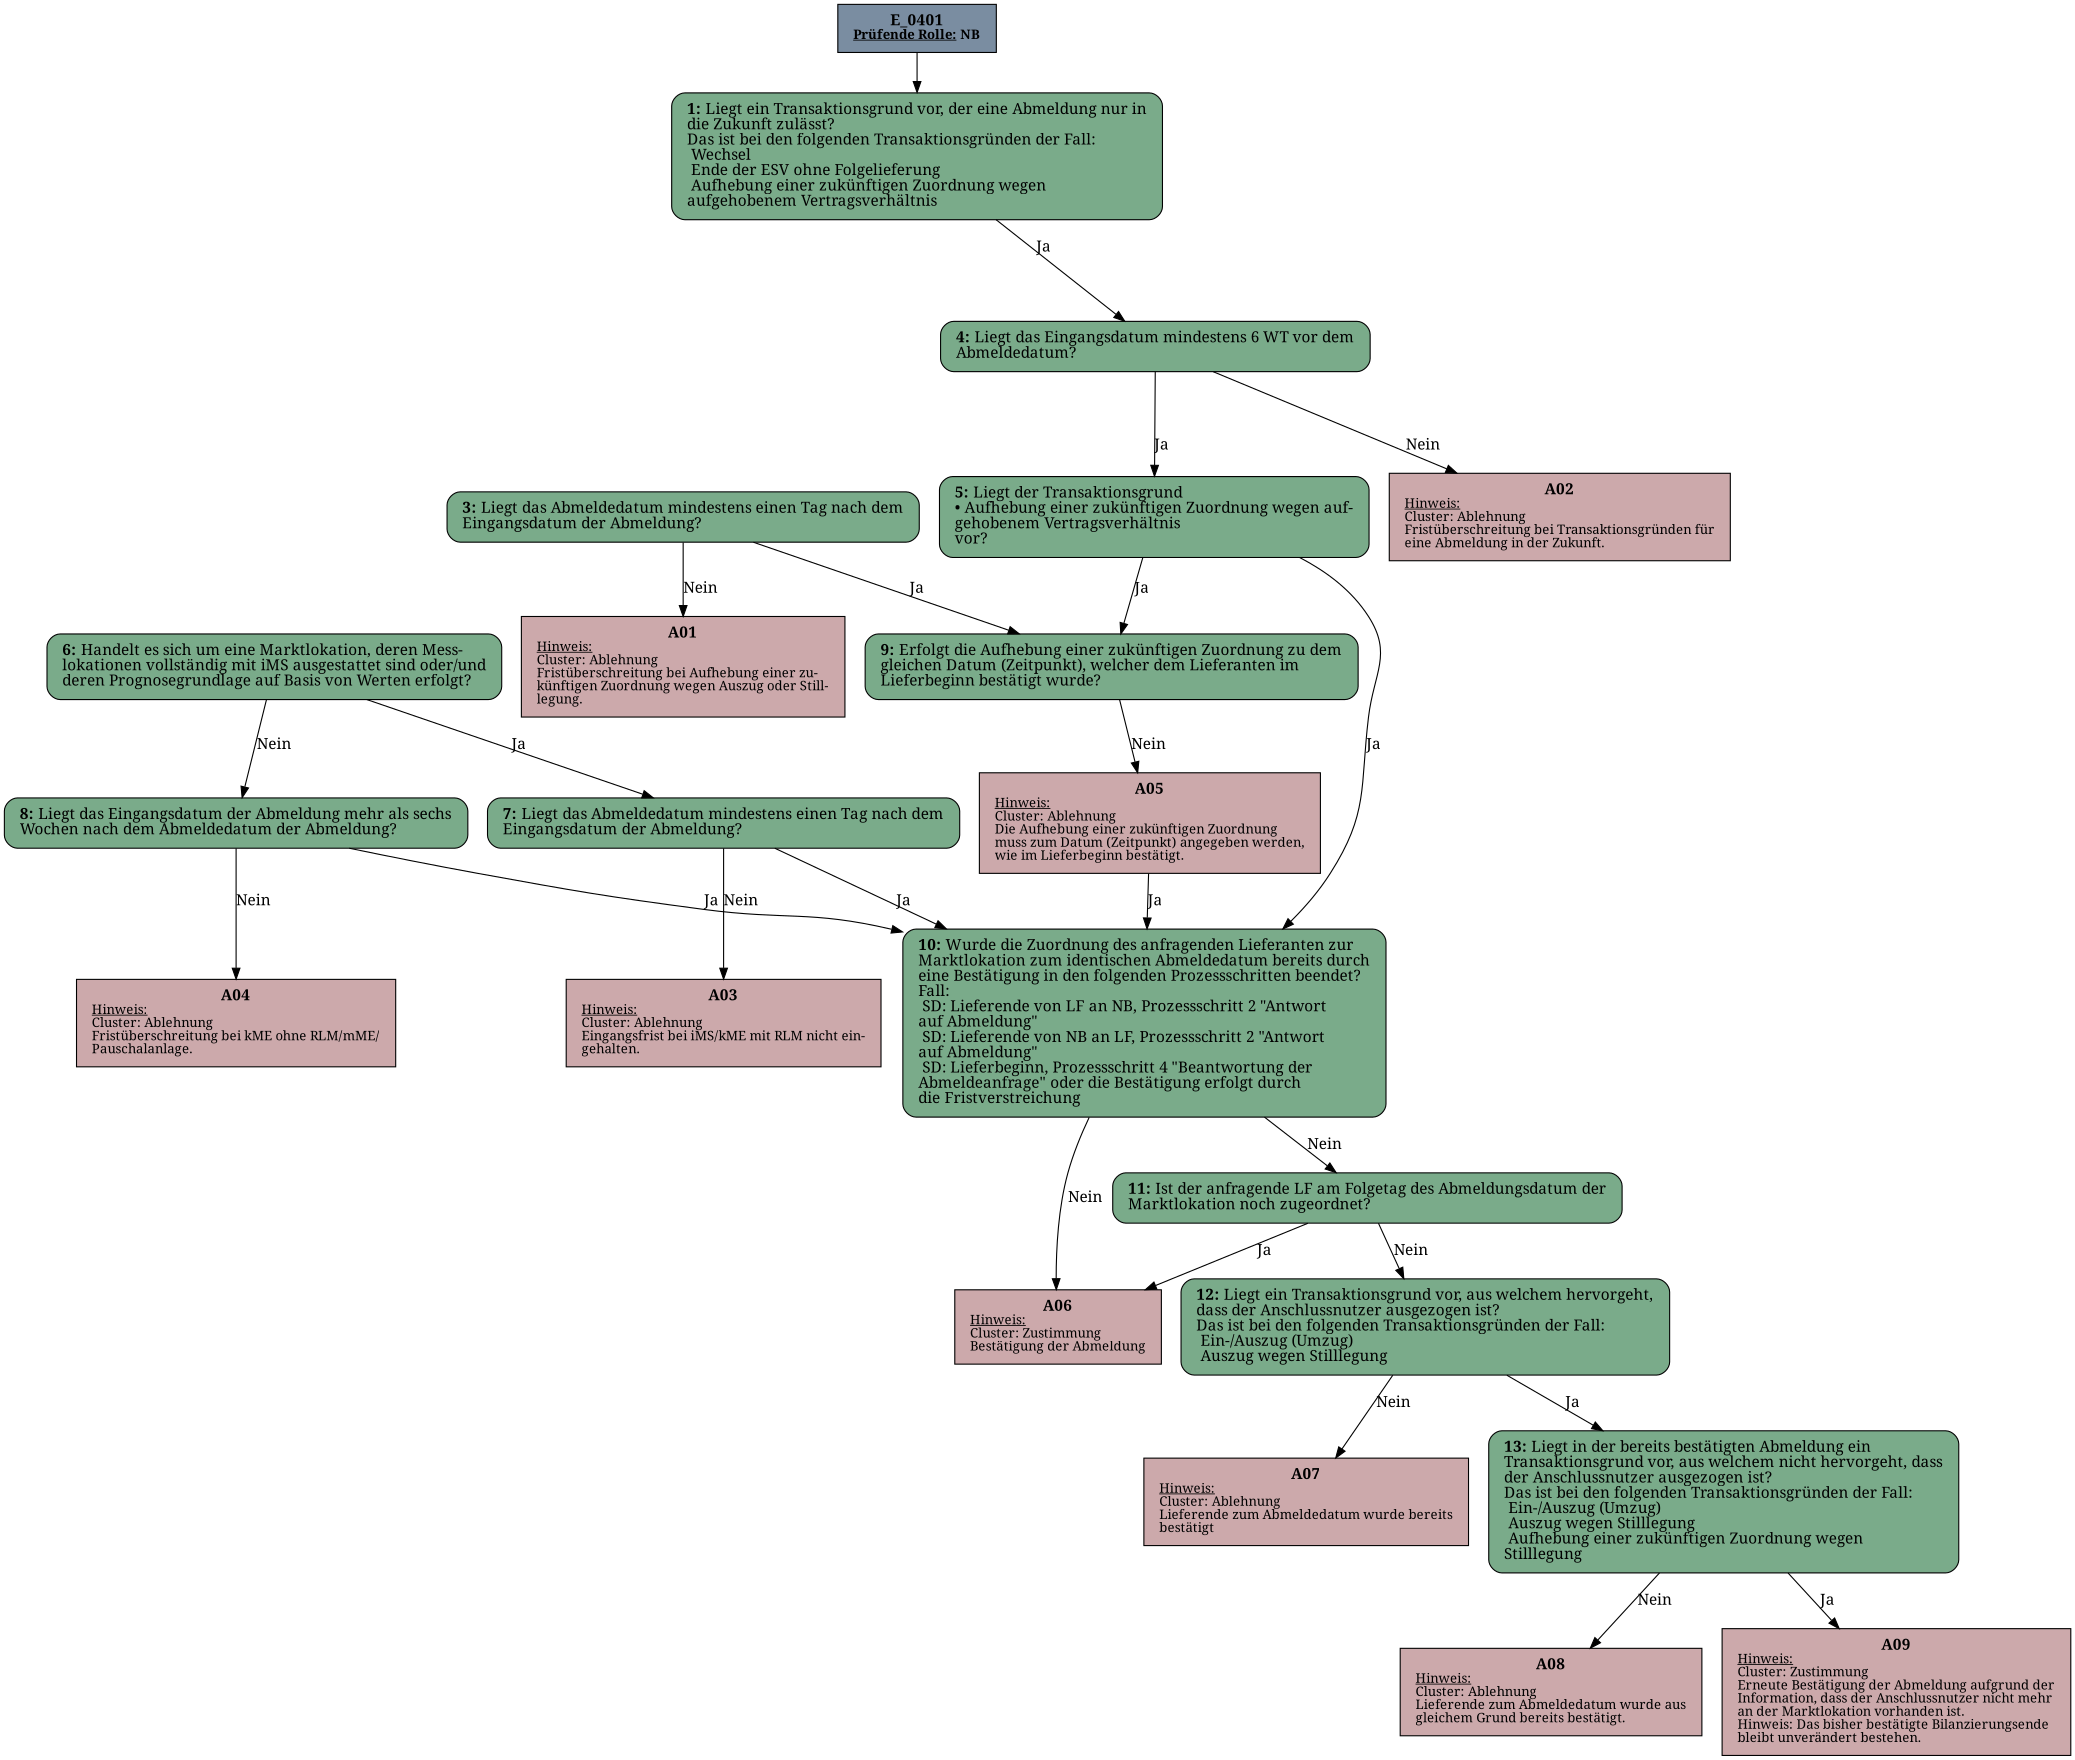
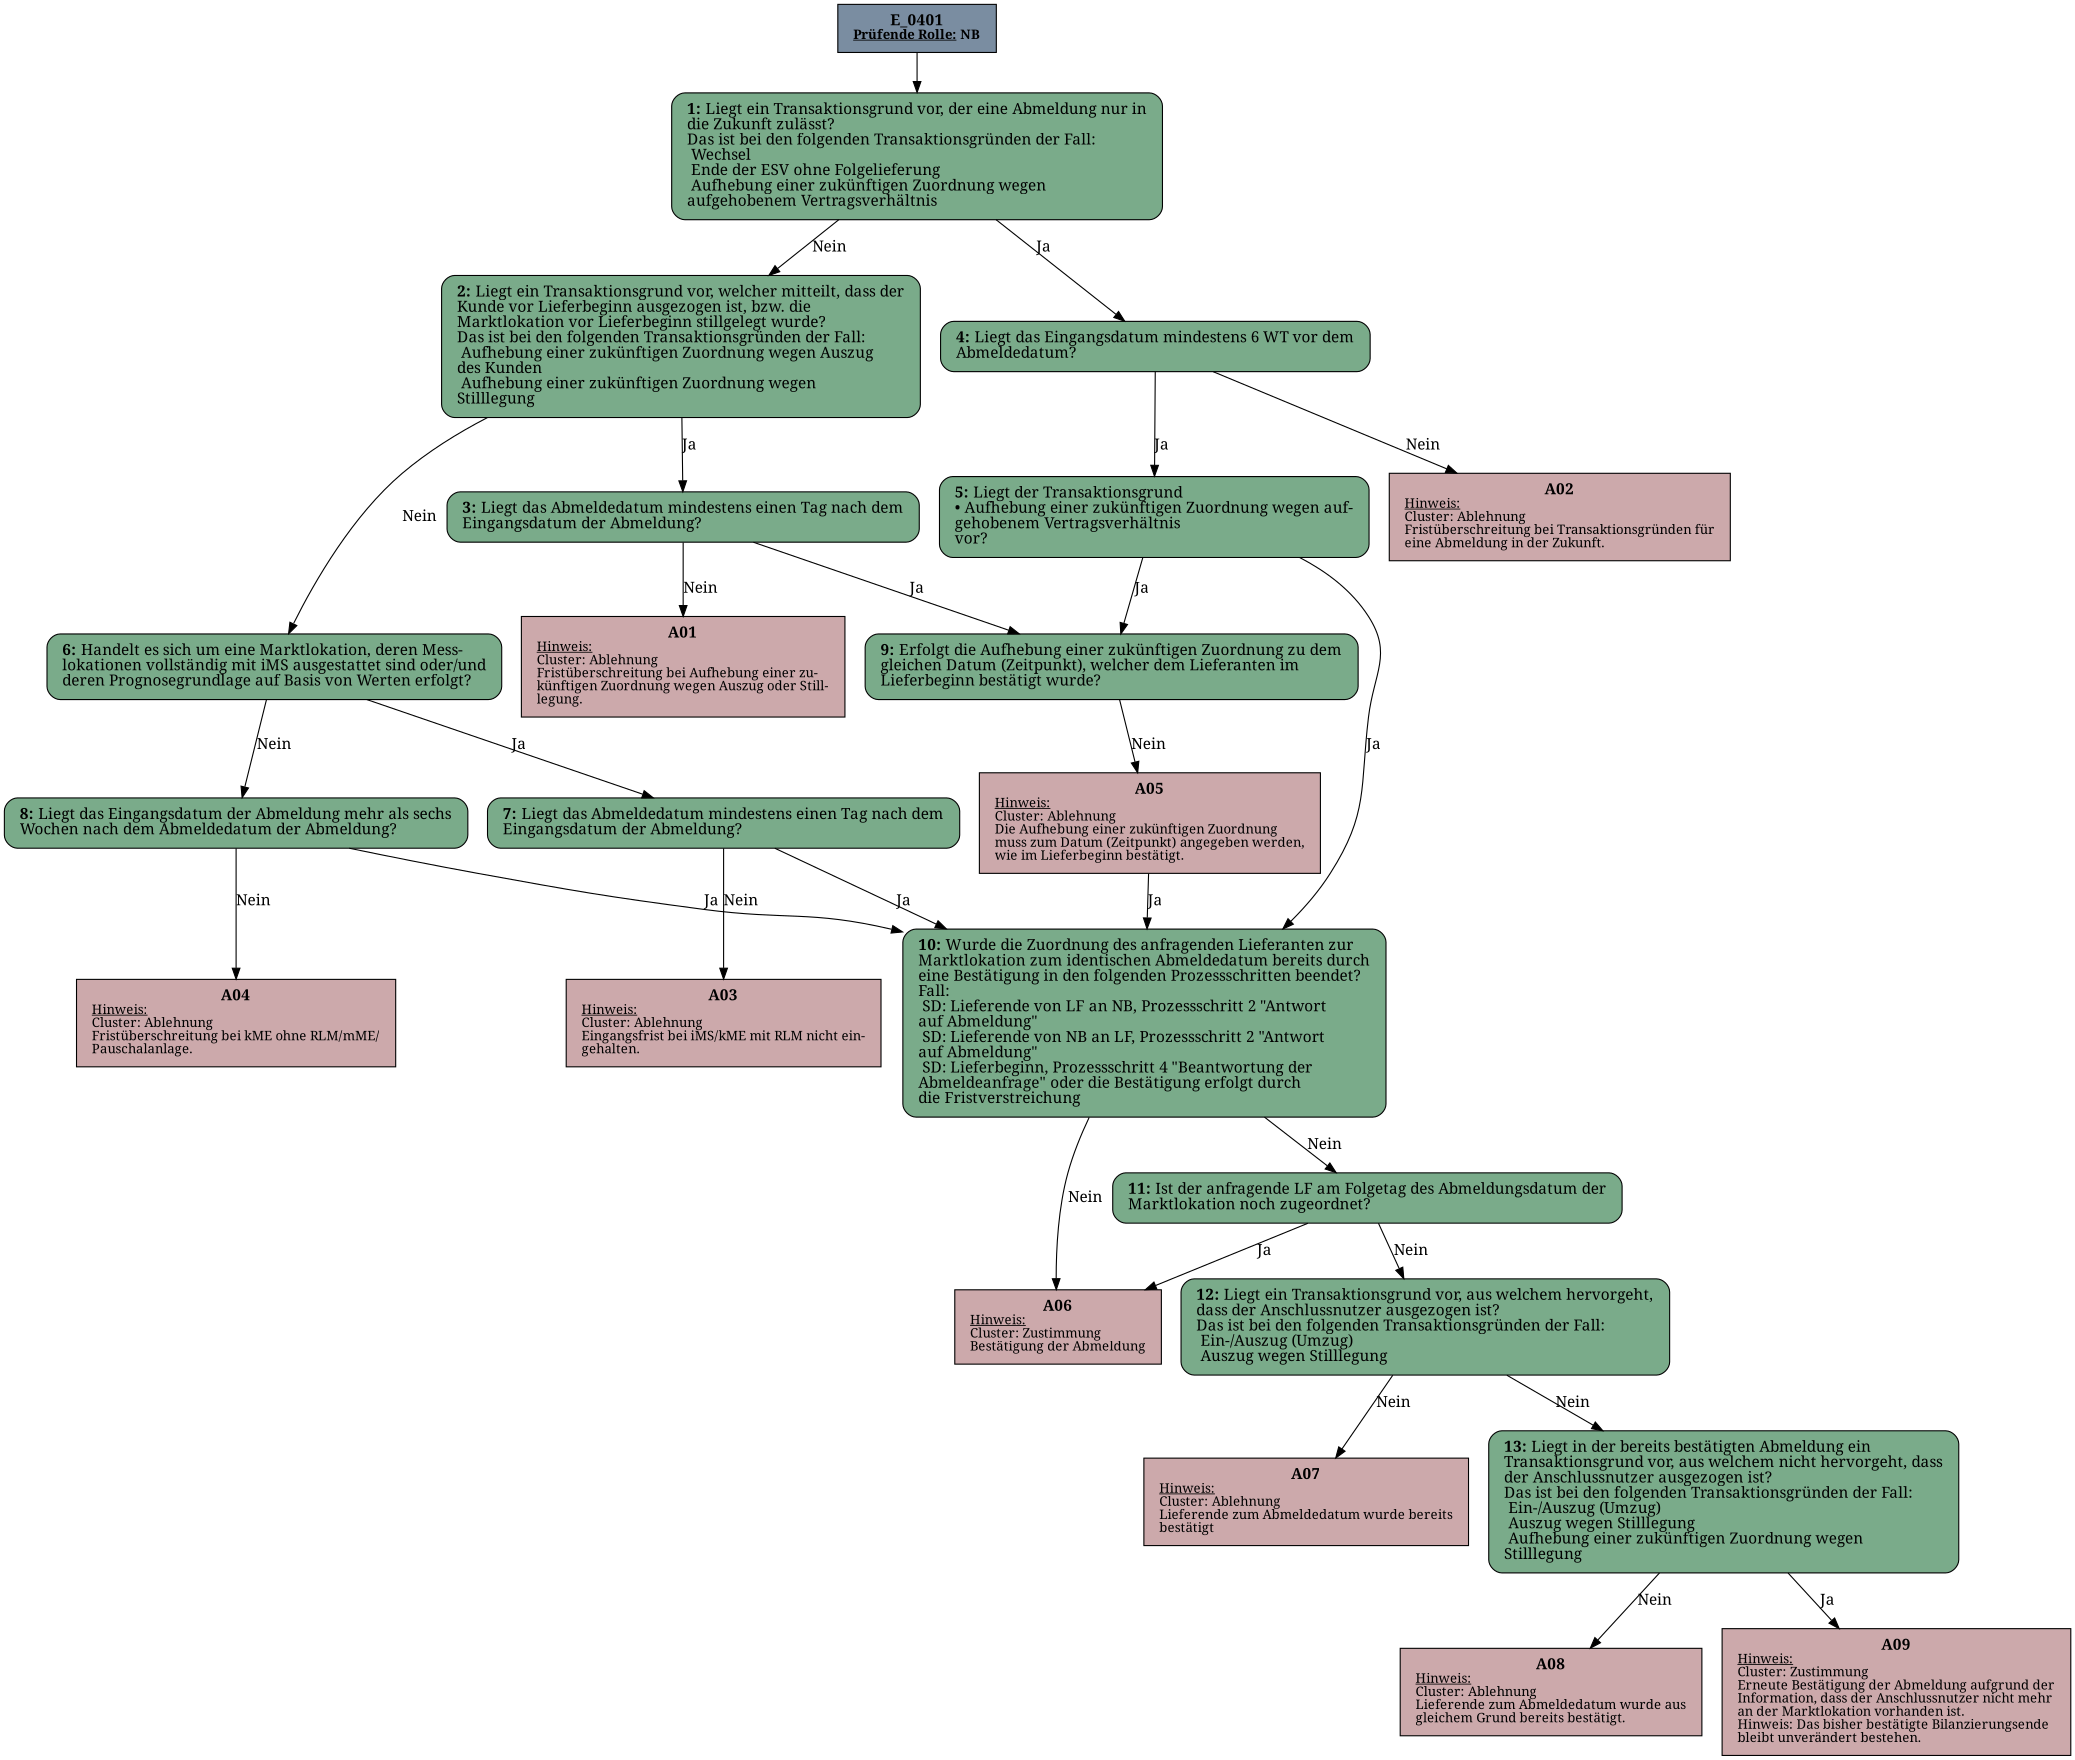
none -> (681, 346)
(1573, 1403) -> (1573, 1403)
